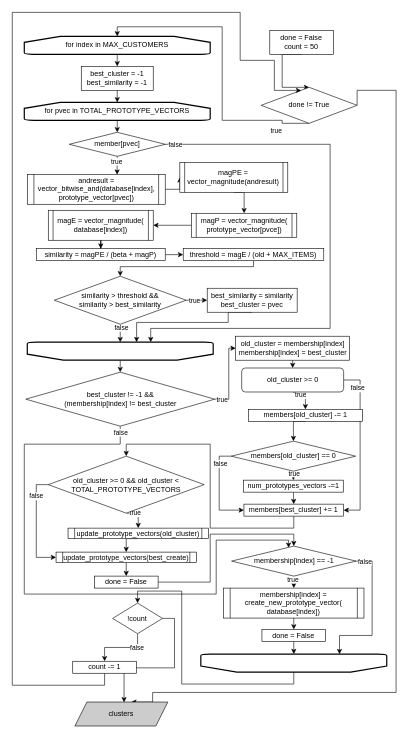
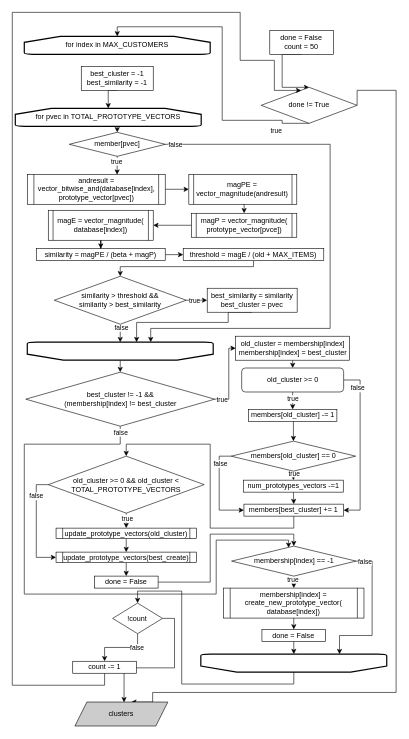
(117, 60) -> none
(117, 111) -> (108, 117)
(234, 177) -> (243, 189)
(306, 416) -> (293, 416)
(138, 534) -> (126, 534)
